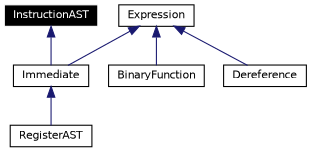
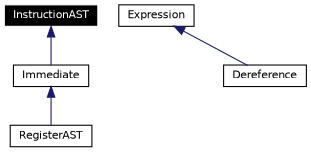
(99, 48) -> none
(156, 76) -> none
